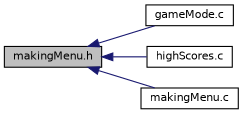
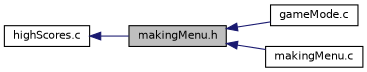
(130, 57) -> (115, 36)
